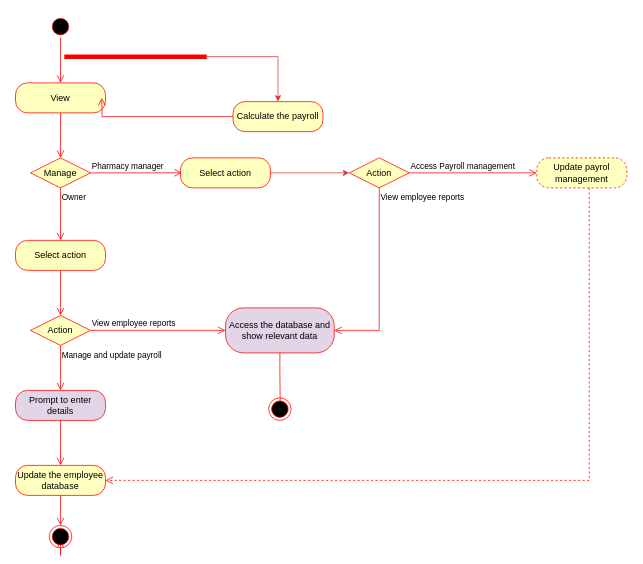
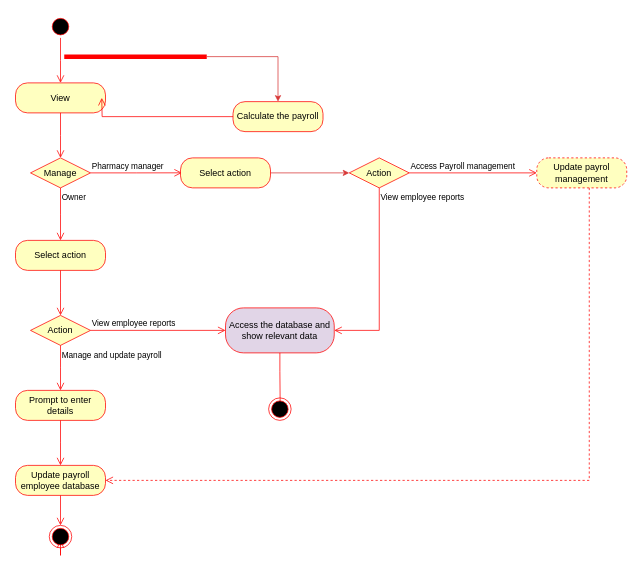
(60, 405) -> (60, 405)
(60, 480) -> (60, 480)
